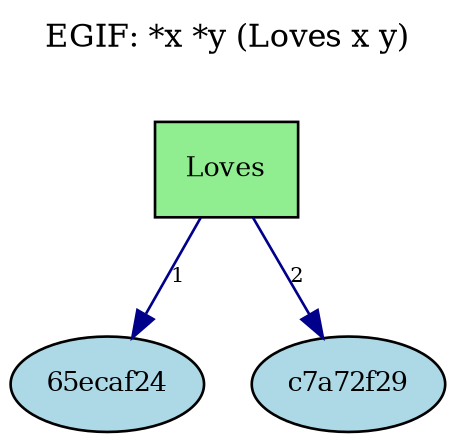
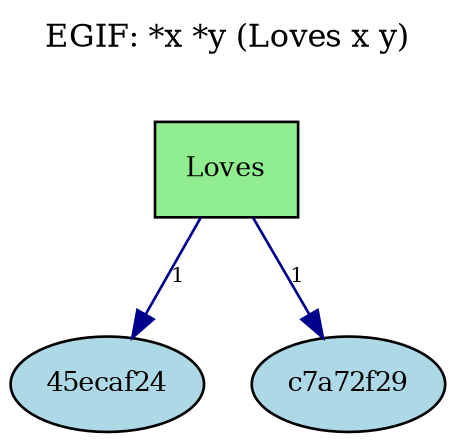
(298, 277) -> (298, 277)
(107, 384) -> (107, 384)
